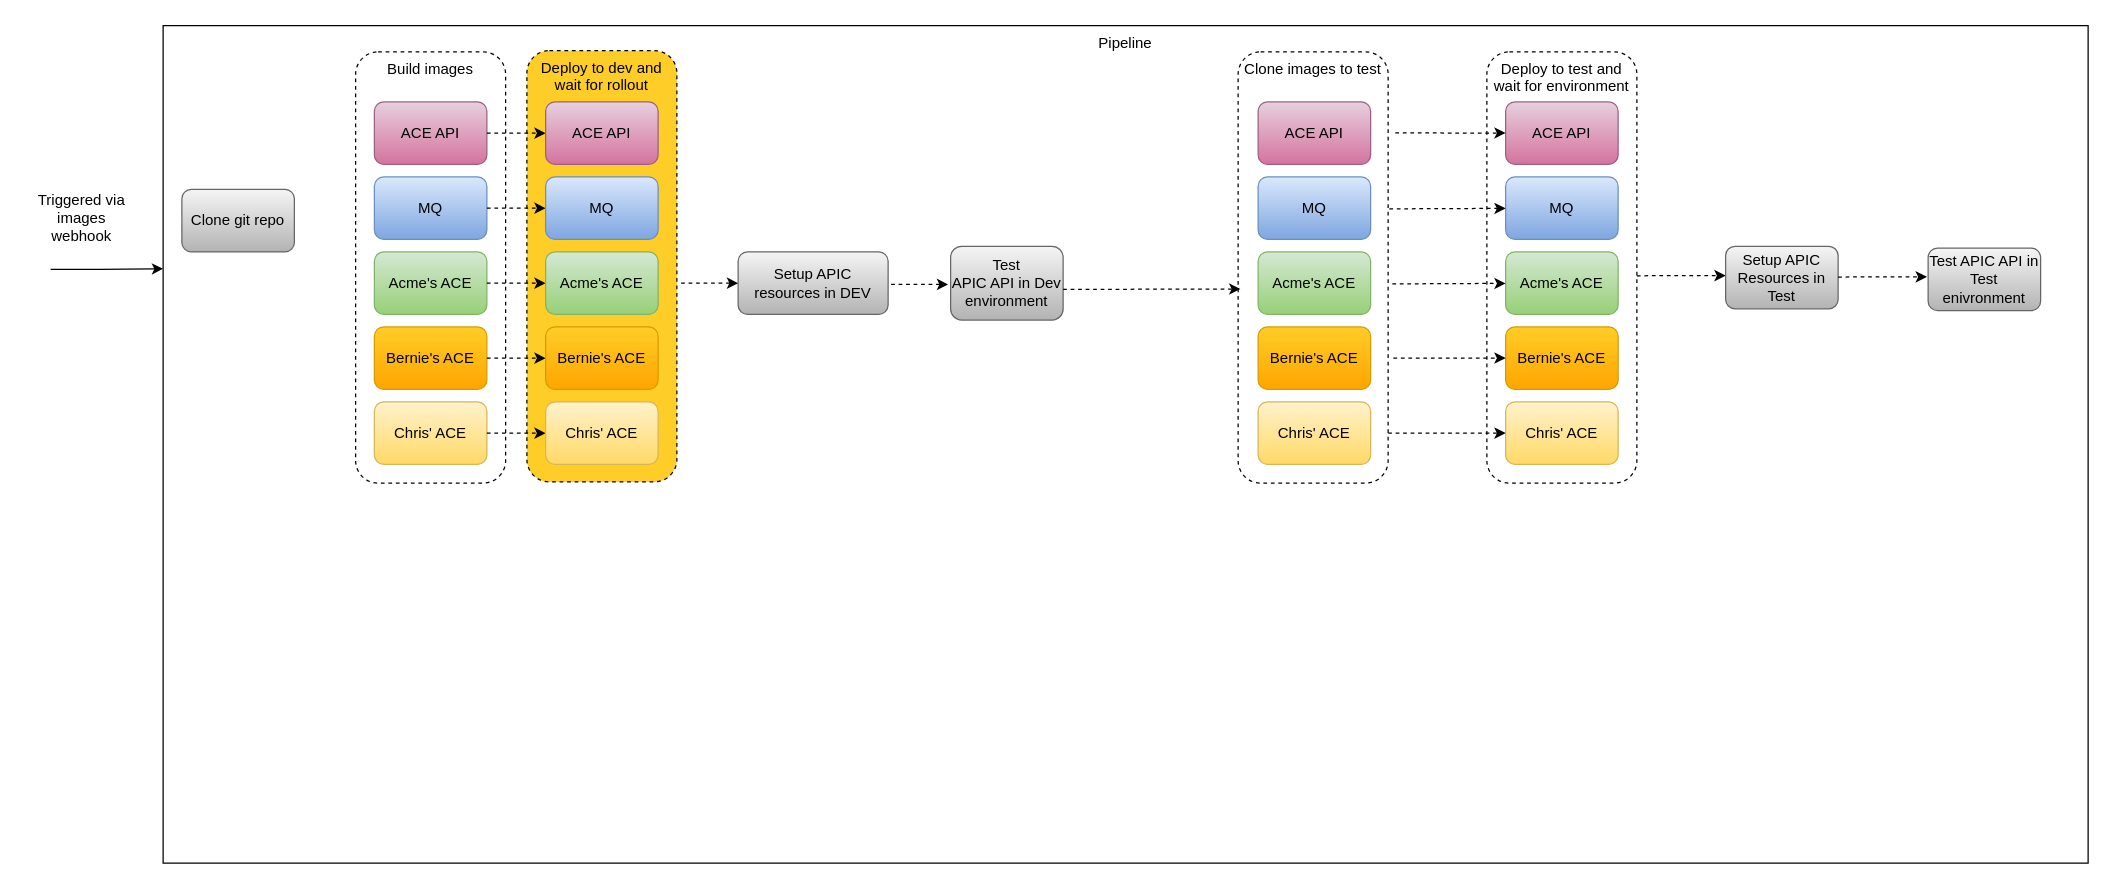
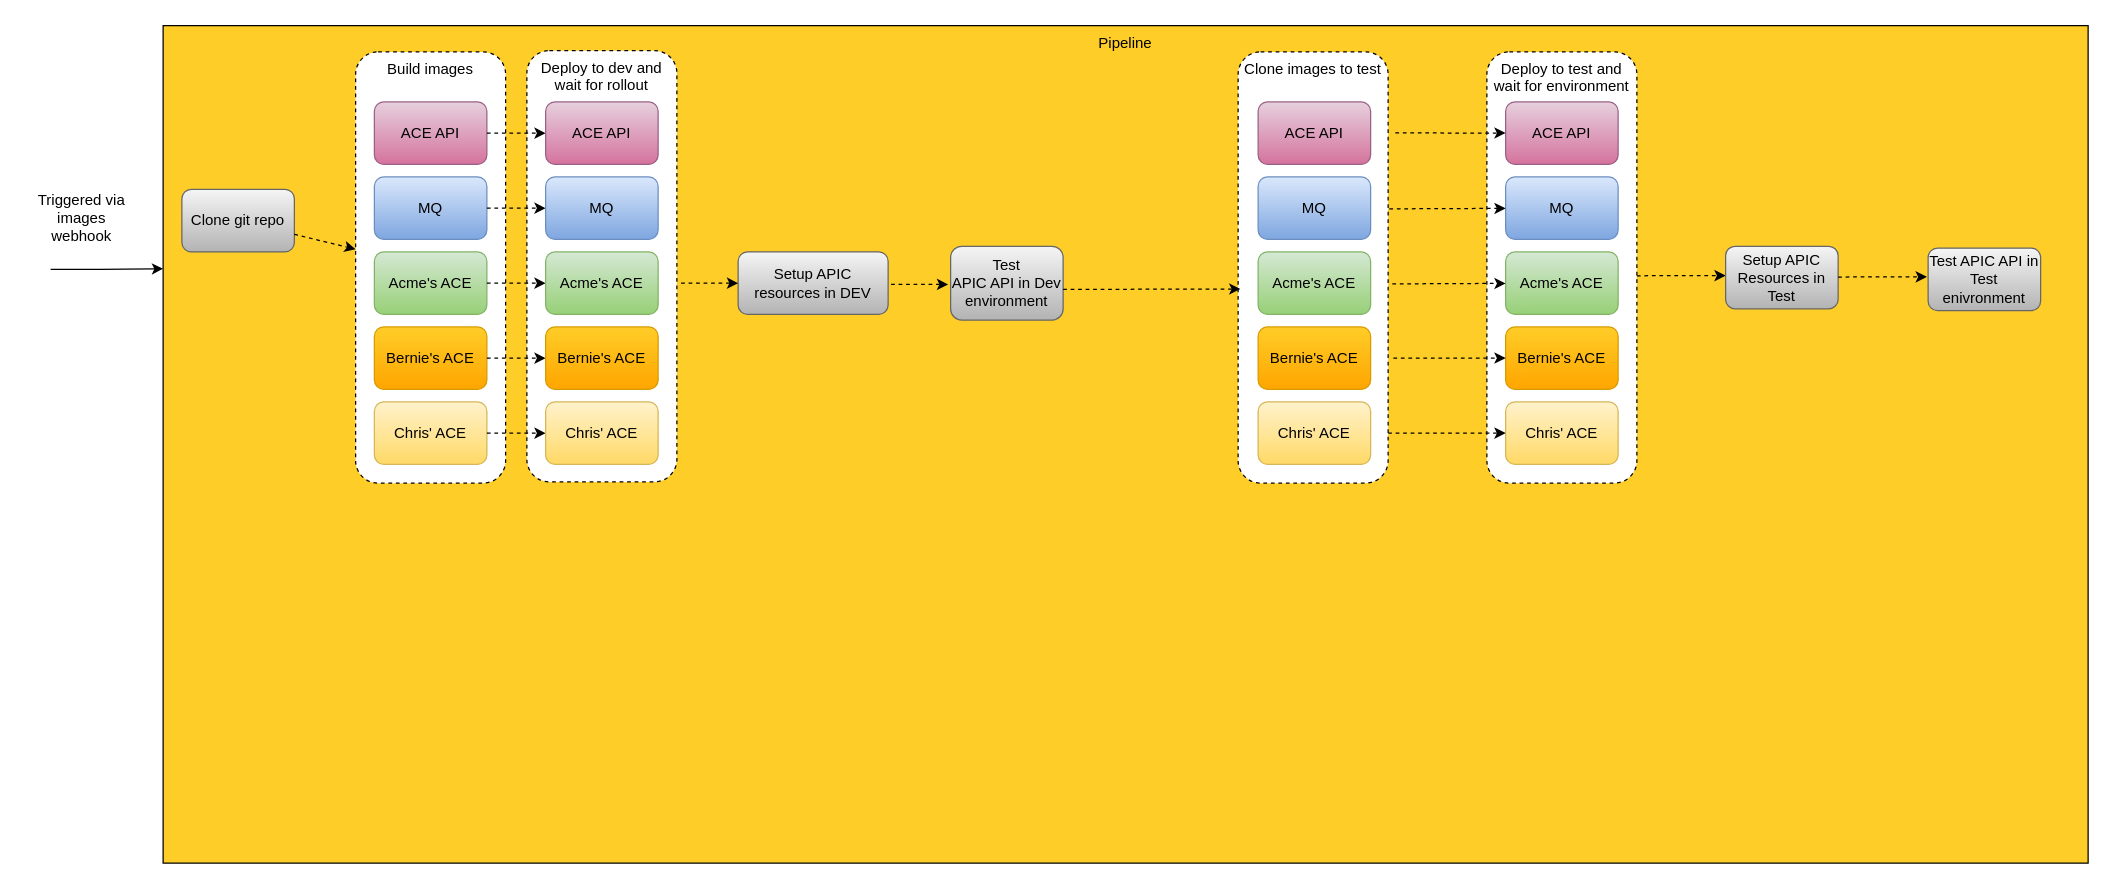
(602, 77) -> (602, 77)
none -> (321, 241)
(1126, 444) -> (1126, 444)
